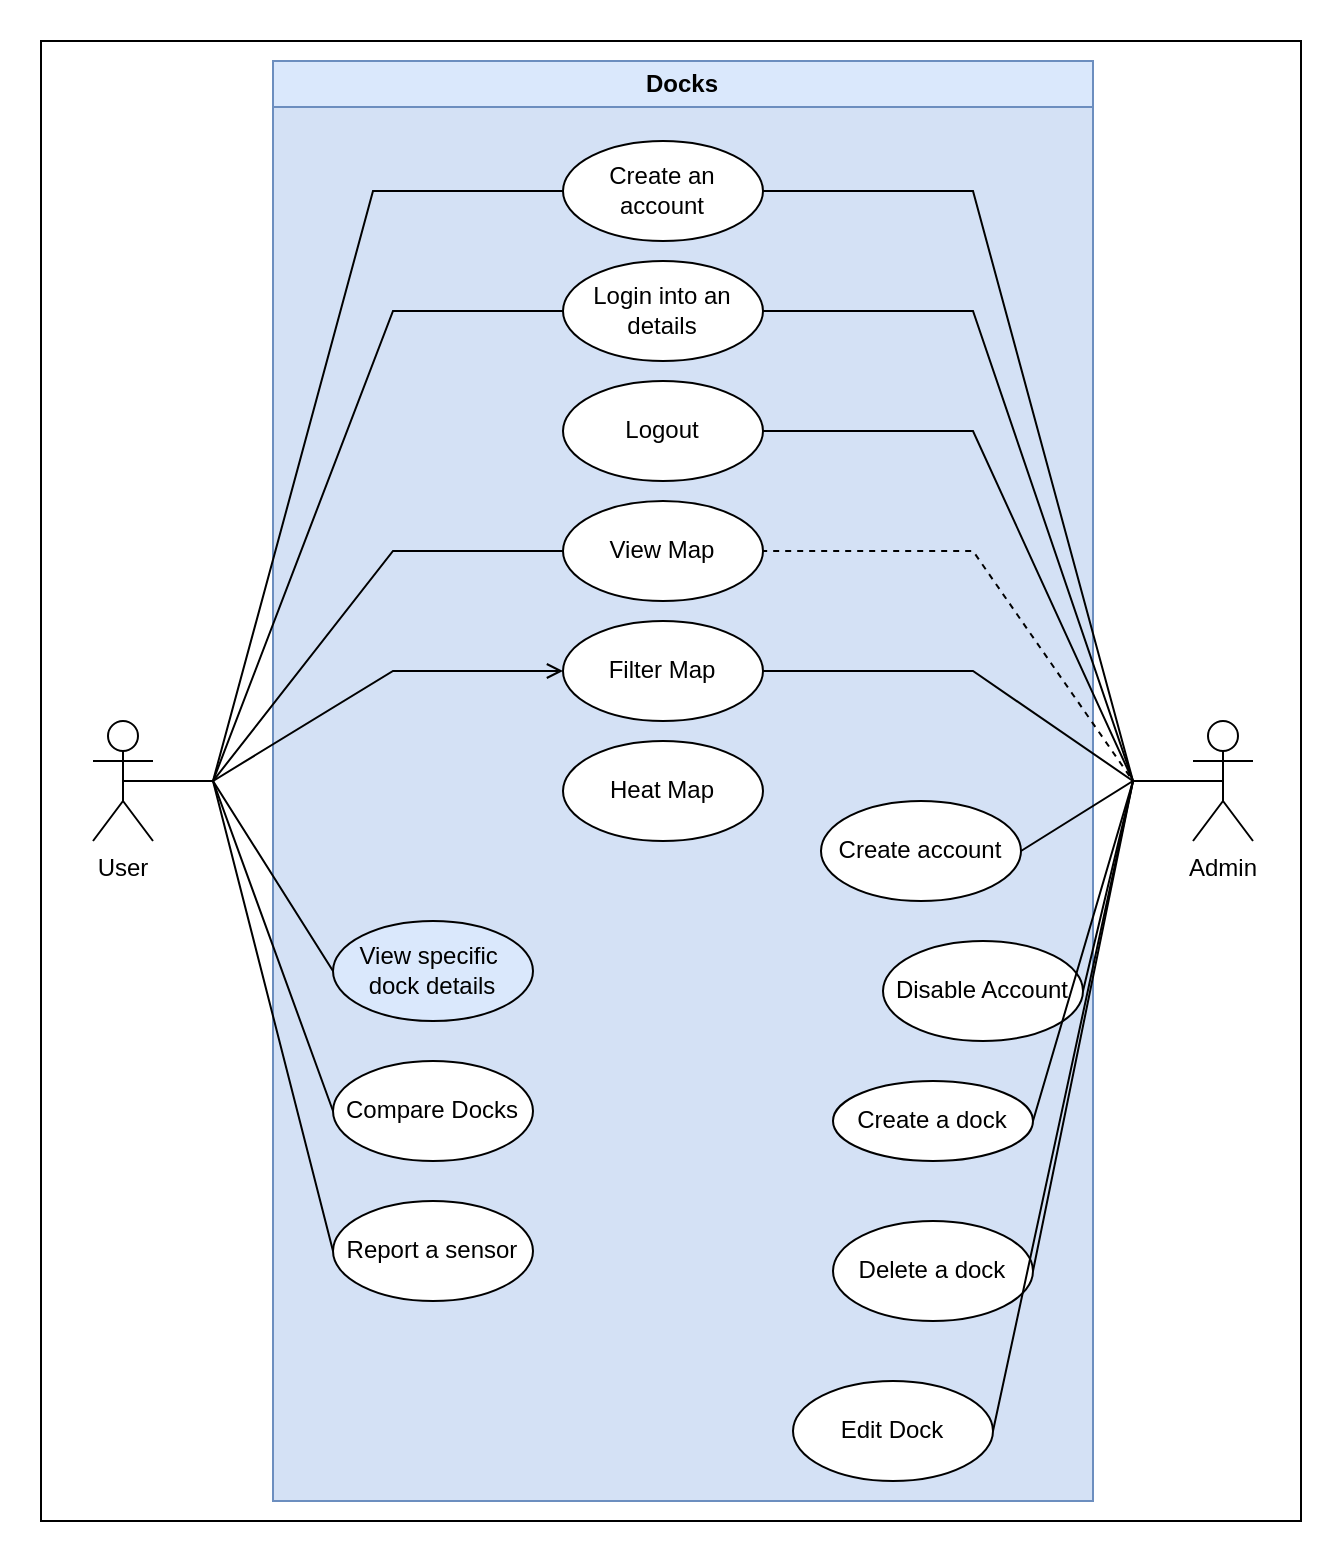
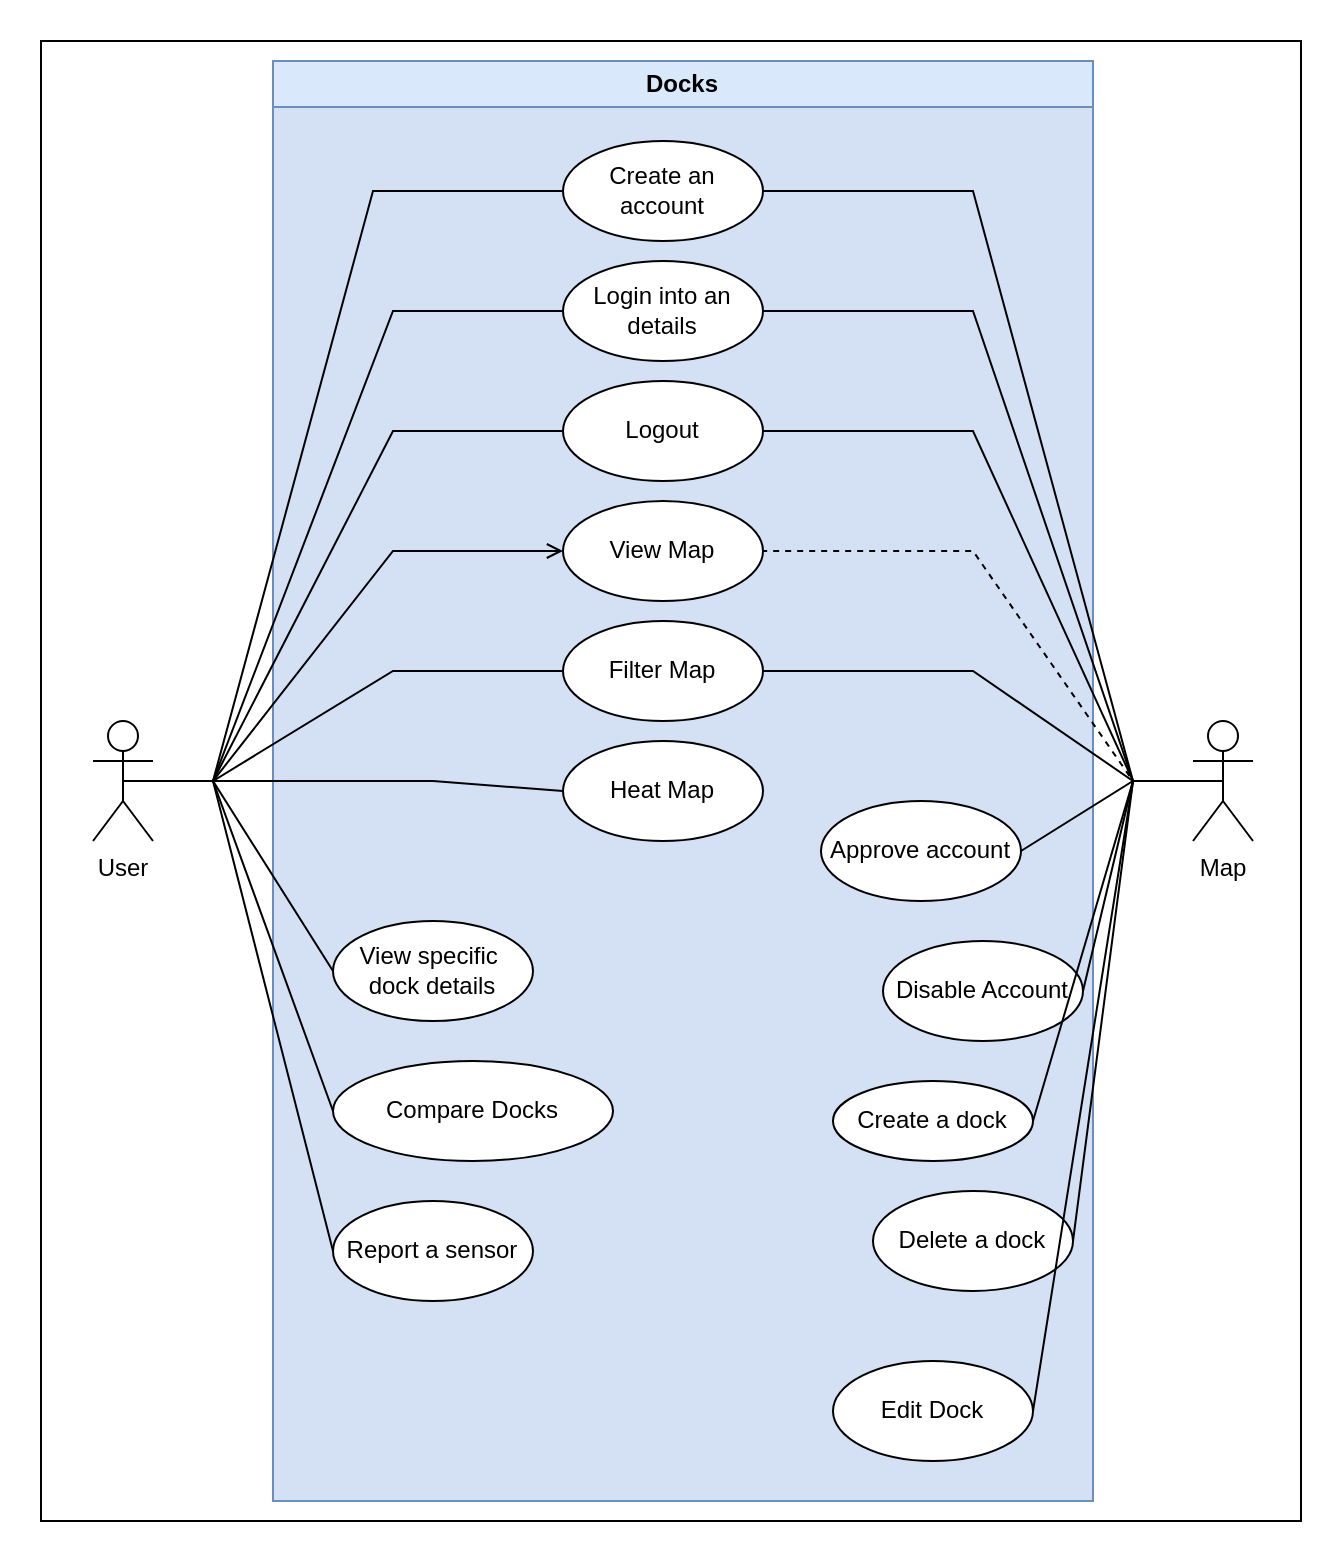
none -> (347, 520)
(556, 551) -> (555, 551)
(555, 671) -> (556, 671)
none -> (391, 781)
(921, 851) -> (921, 851)
(1224, 869) -> (1224, 869)
(433, 971) -> (433, 971)
(433, 1111) -> (473, 1111)
(933, 1271) -> (973, 1241)
(893, 1431) -> (933, 1411)
